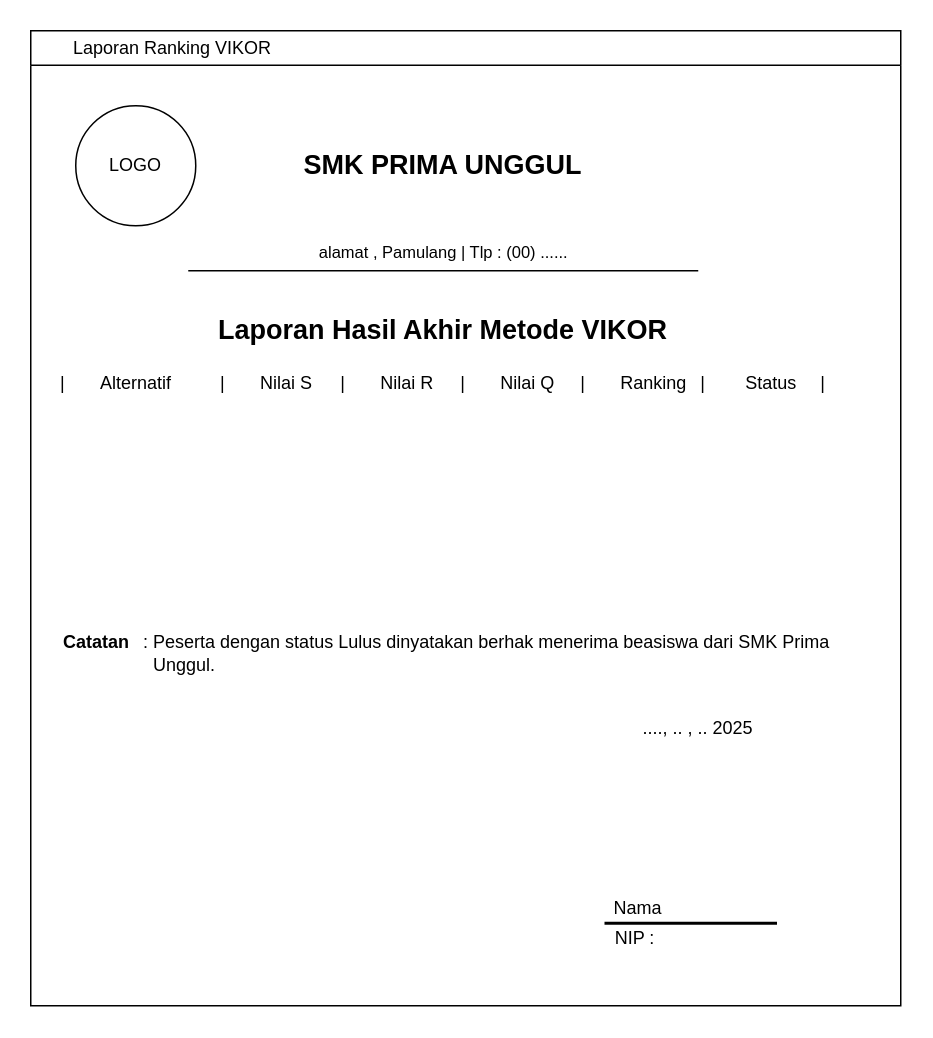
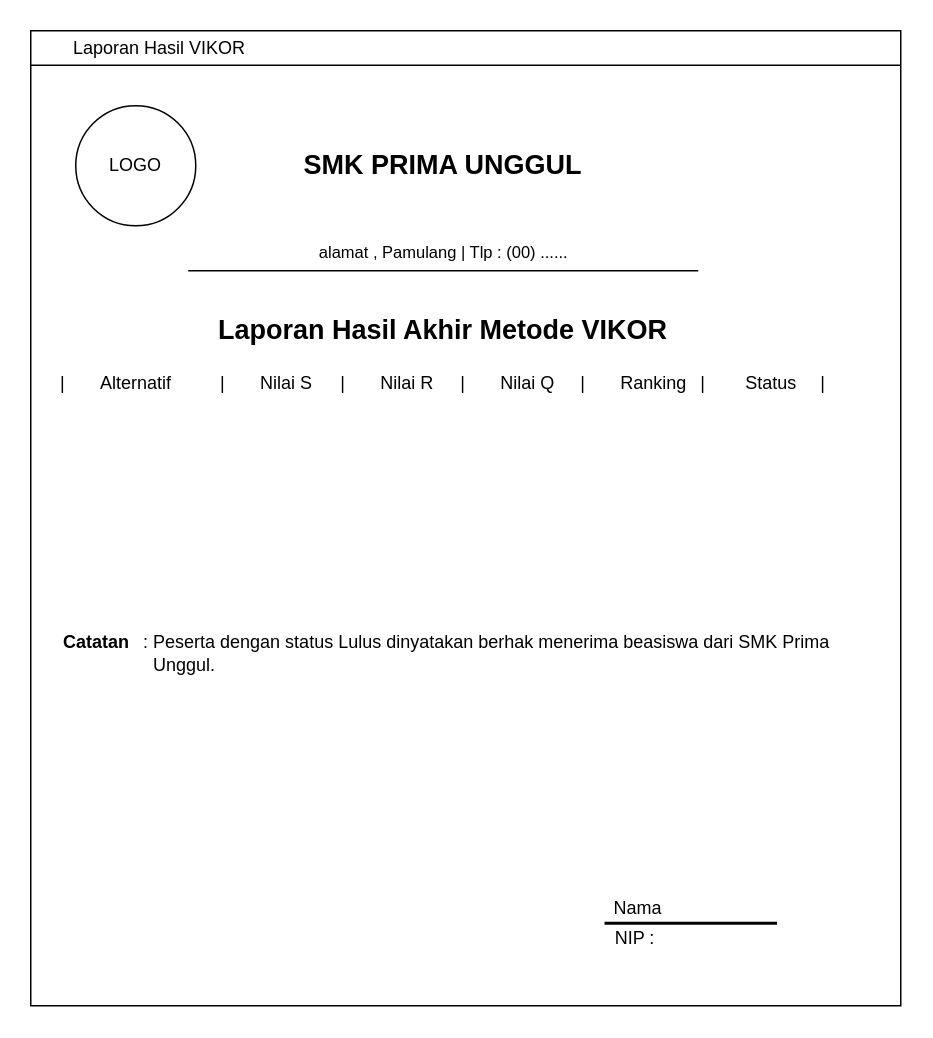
(133, 49) -> (120, 49)
(698, 728) -> none
